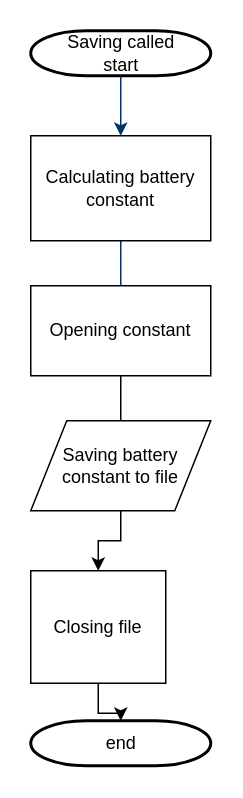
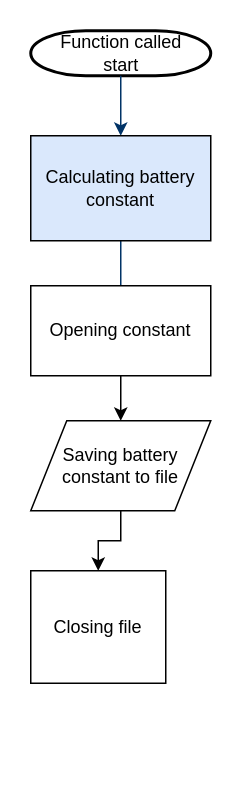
(122, 53) -> (122, 53)
(121, 188) -> (121, 188)
(121, 413) -> (121, 409)
(98, 710) -> none
(121, 743) -> none
